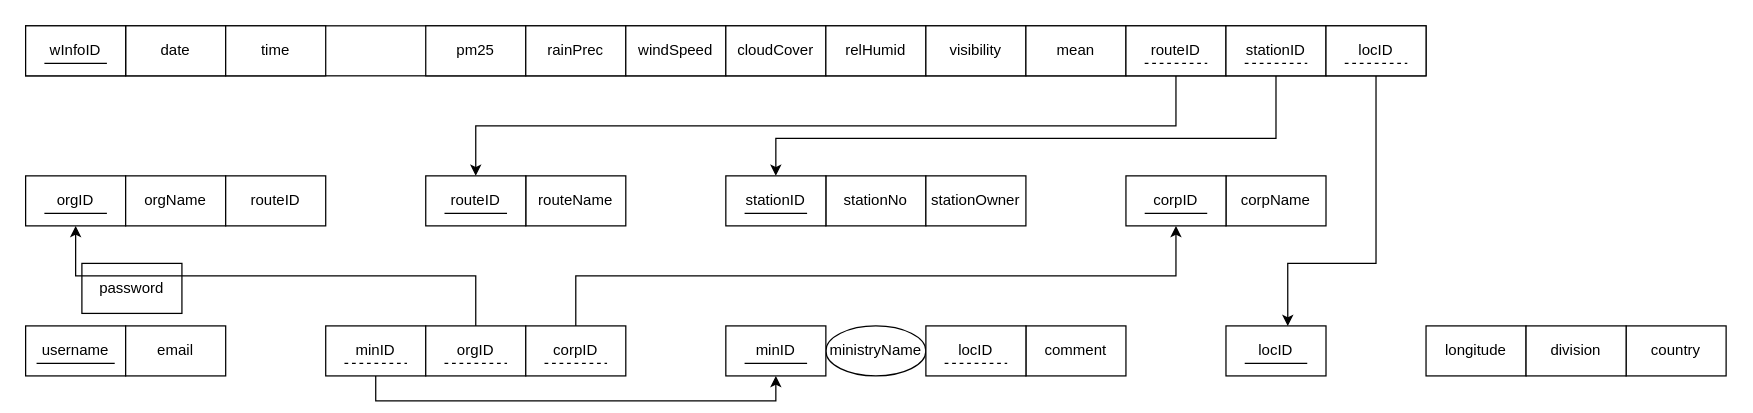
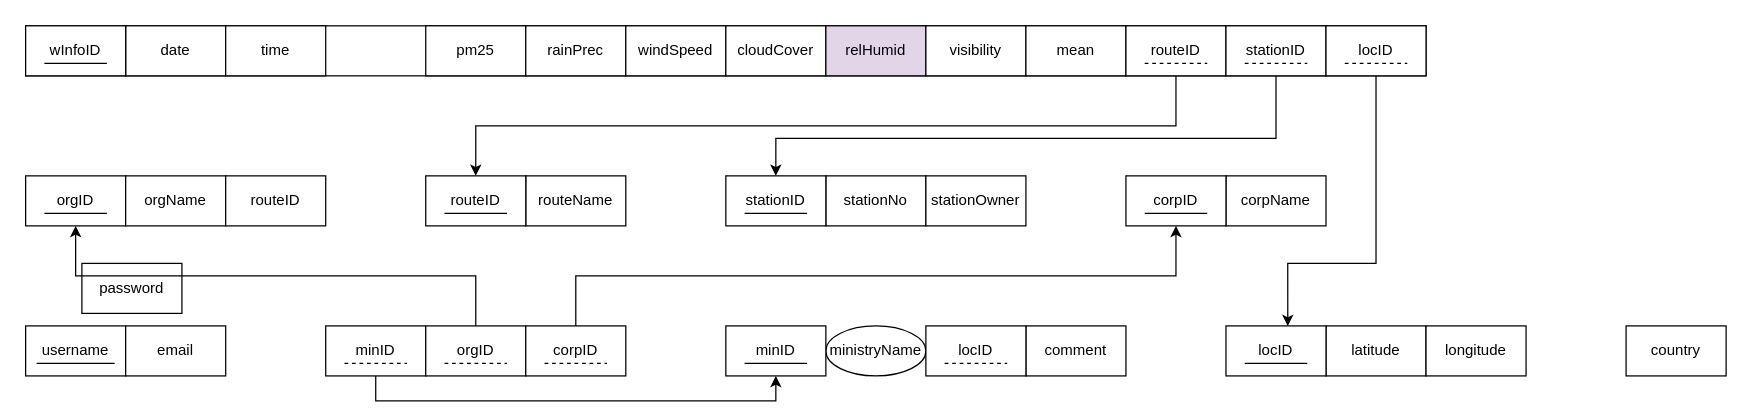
(876, 51) -> (876, 51)
none -> (1376, 351)
(1576, 351) -> none
